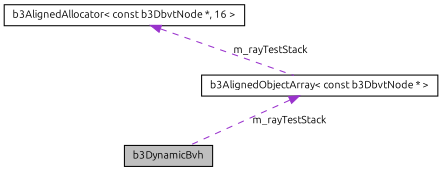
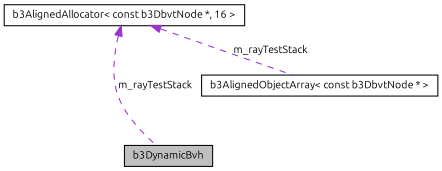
(239, 123) -> (119, 97)
